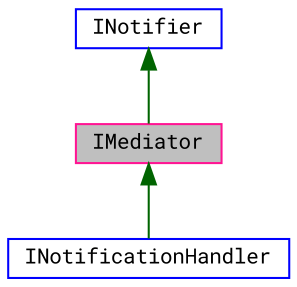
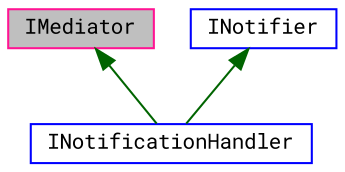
(149, 97) -> (211, 94)
